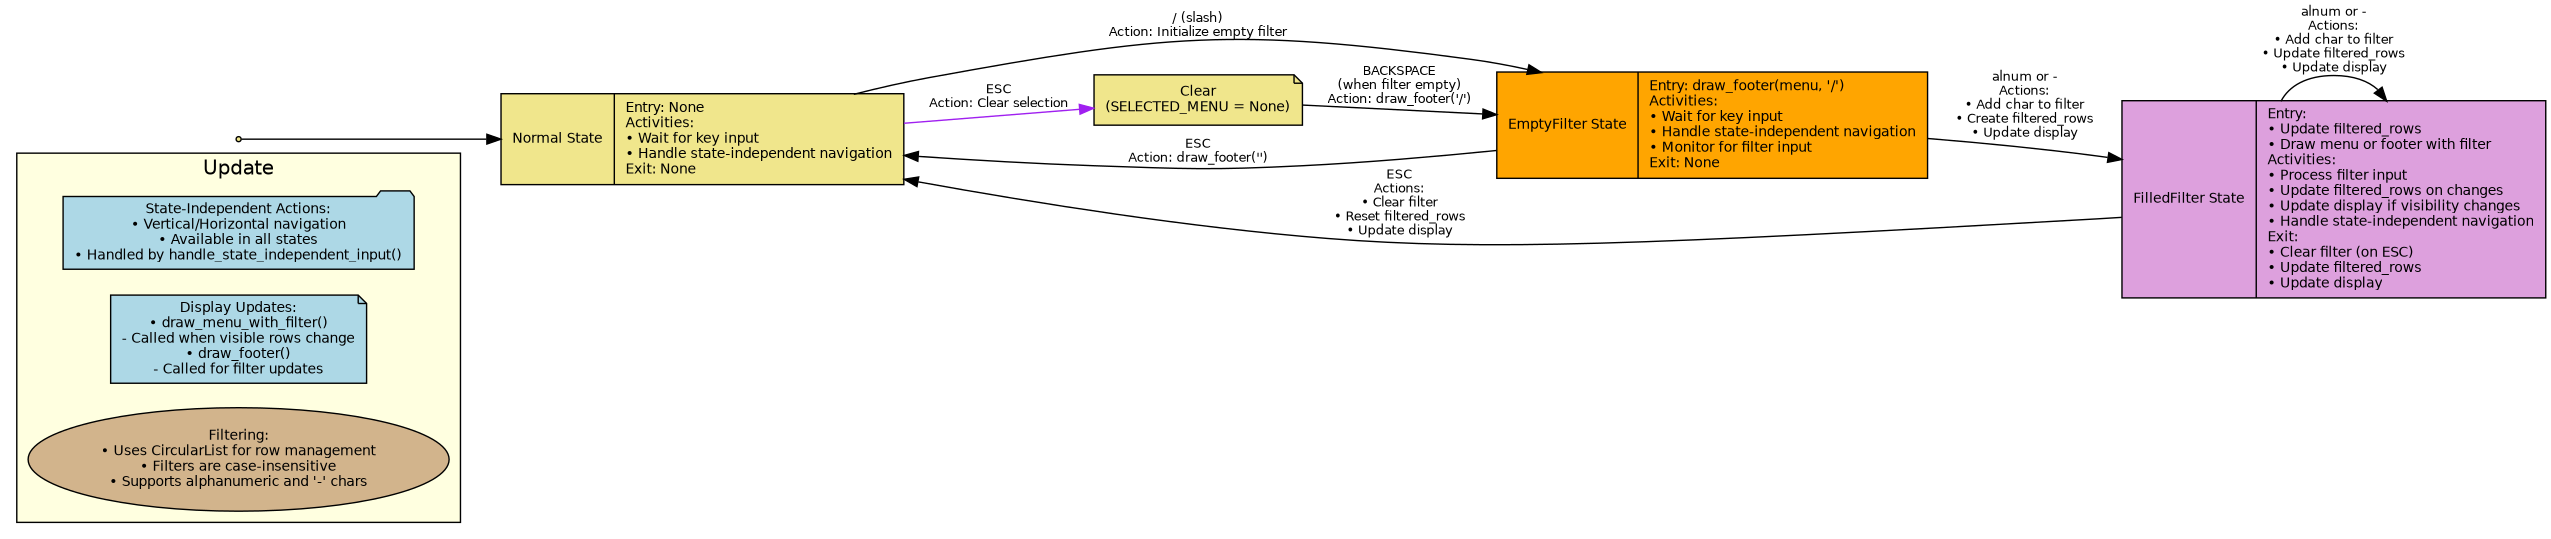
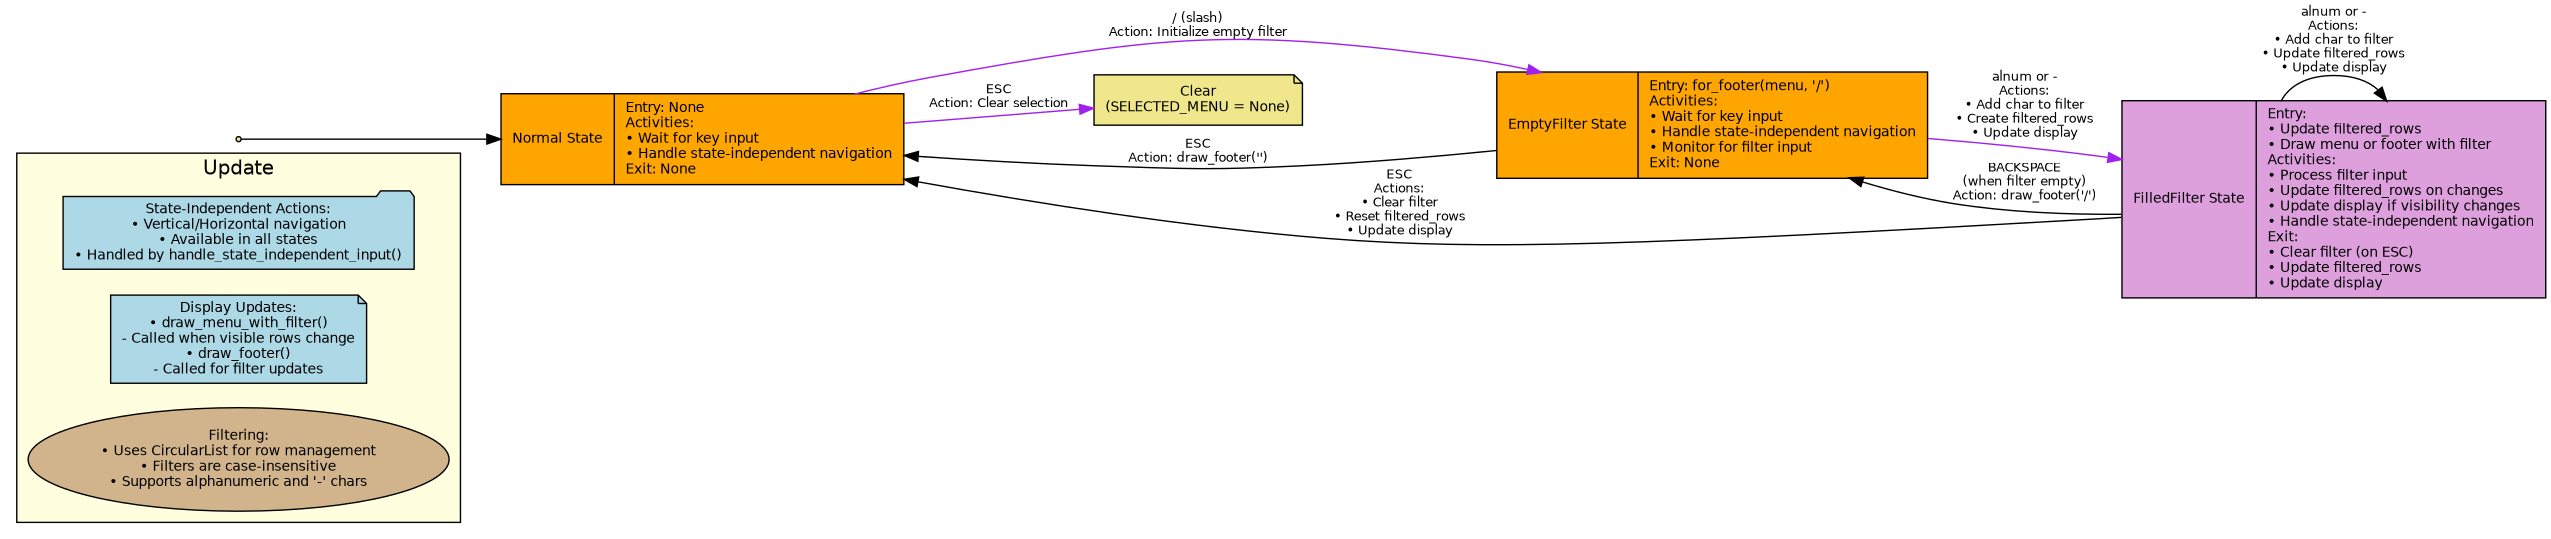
(1189, 41) -> (1189, 41)
(1747, 86) -> (1740, 86)
(1392, 109) -> (1991, 208)
(702, 139) -> (702, 139)
(2018, 147) -> (2018, 147)
